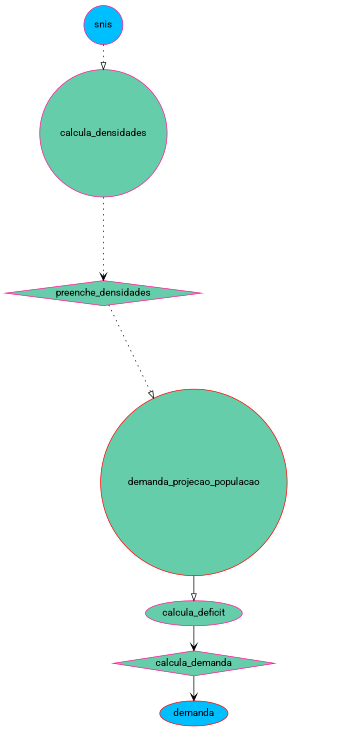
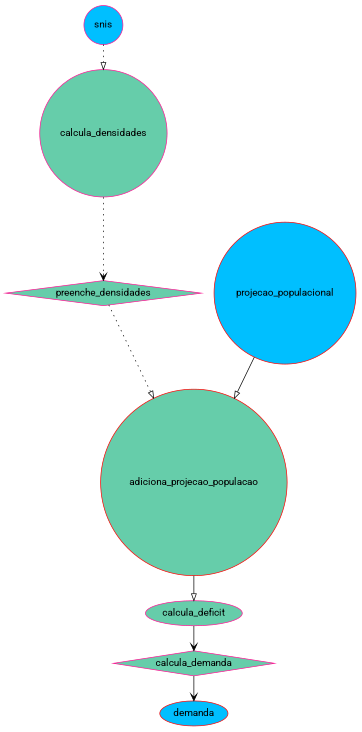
none -> (285, 293)
(194, 482) -> (194, 482)
